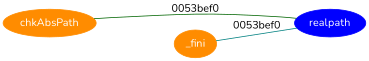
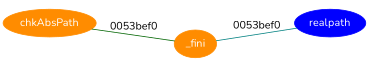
(195, 14) -> (133, 35)
